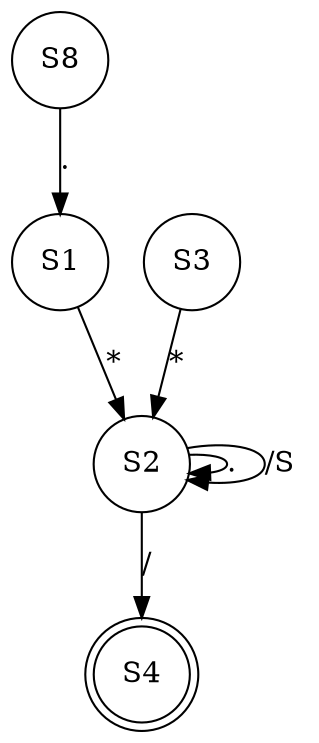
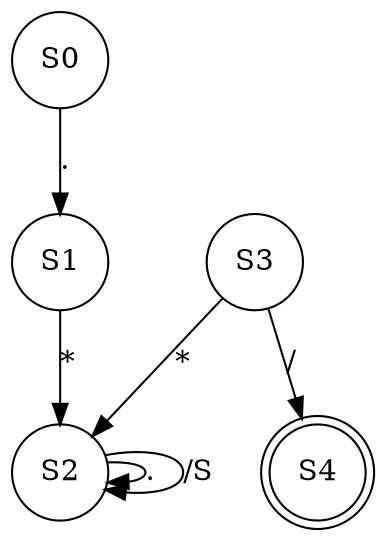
(60, 60) -> (60, 60)
(142, 554) -> (282, 353)
